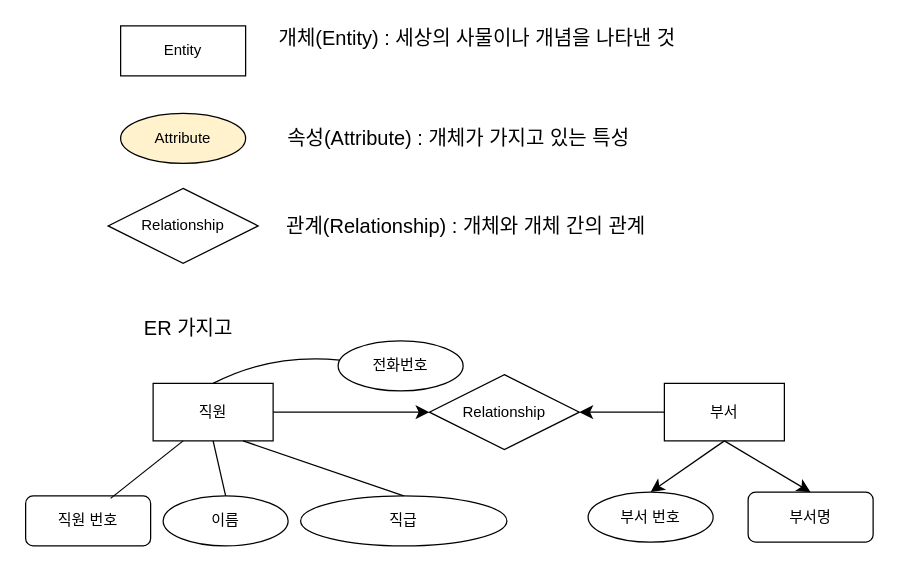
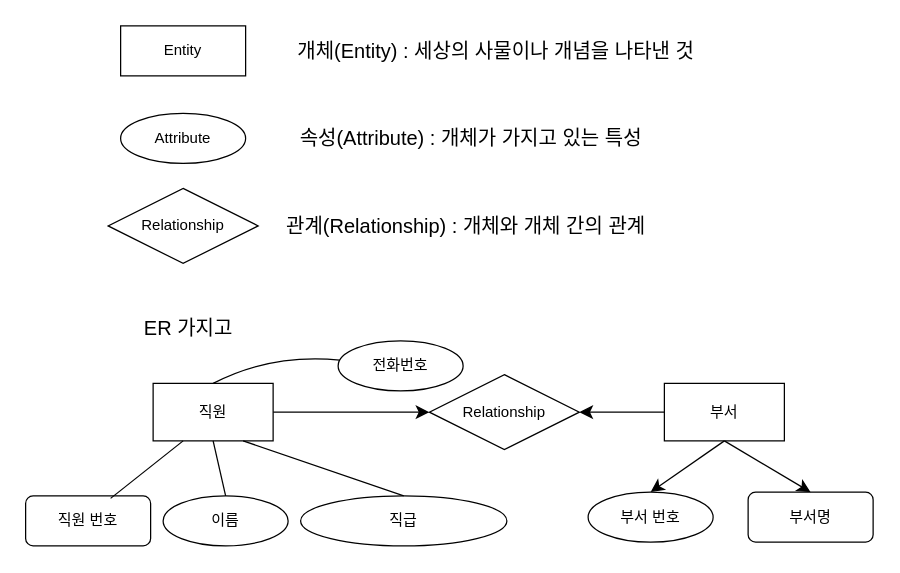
(477, 38) -> (496, 51)
(183, 138) -> (183, 138)
(458, 138) -> (470, 138)
